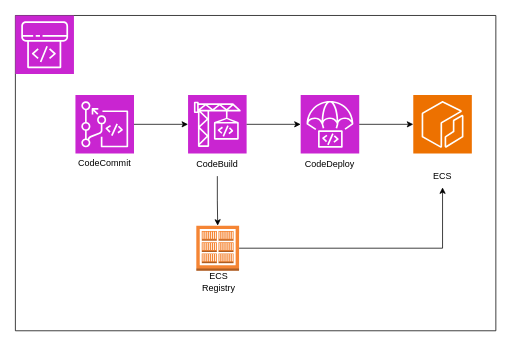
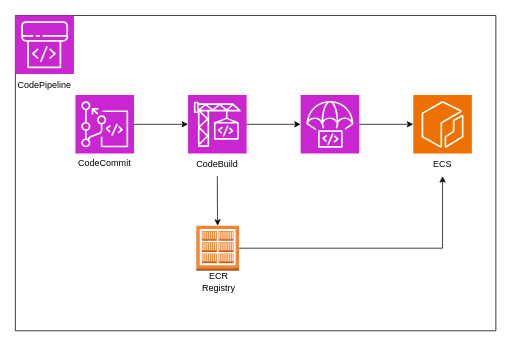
none -> (45, 85)
(330, 165) -> none
(442, 176) -> (442, 165)
(219, 282) -> (219, 282)
